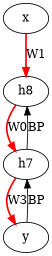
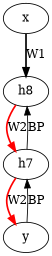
(26, 51) -> (26, 51)
(18, 128) -> (18, 128)
(18, 201) -> (18, 201)
